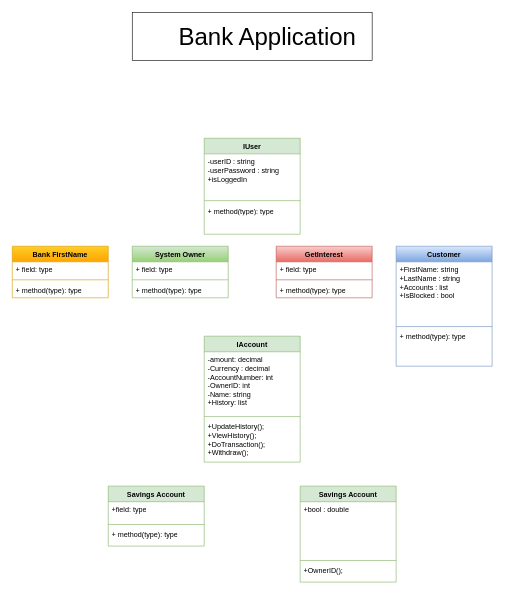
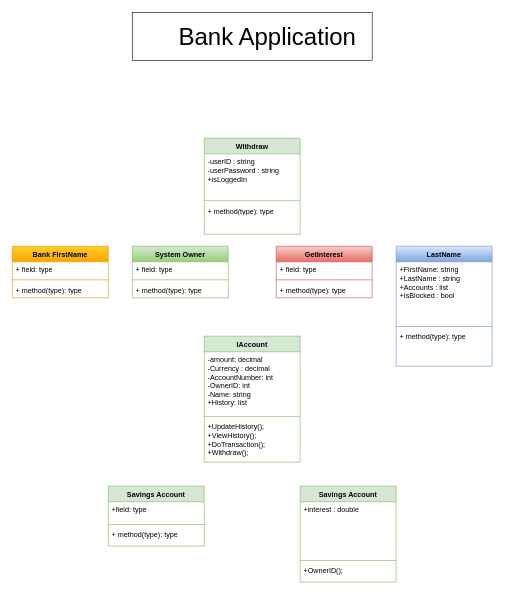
(252, 147) -> (252, 147)
(444, 255) -> (444, 255)
(327, 510) -> (336, 510)
